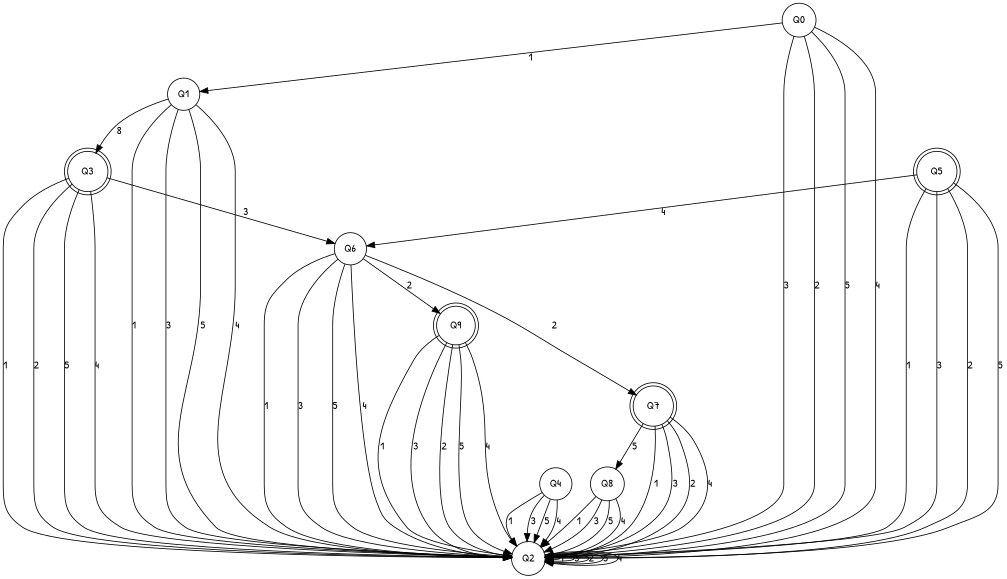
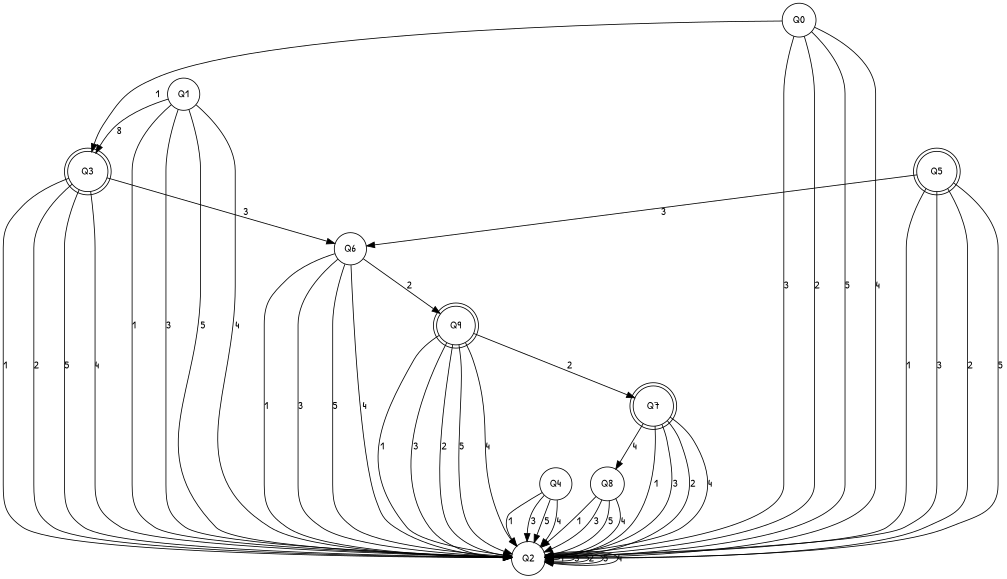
(495, 57) -> (420, 35)
(664, 212) -> (664, 212)
(501, 316) -> (550, 364)
(635, 447) -> (635, 447)
